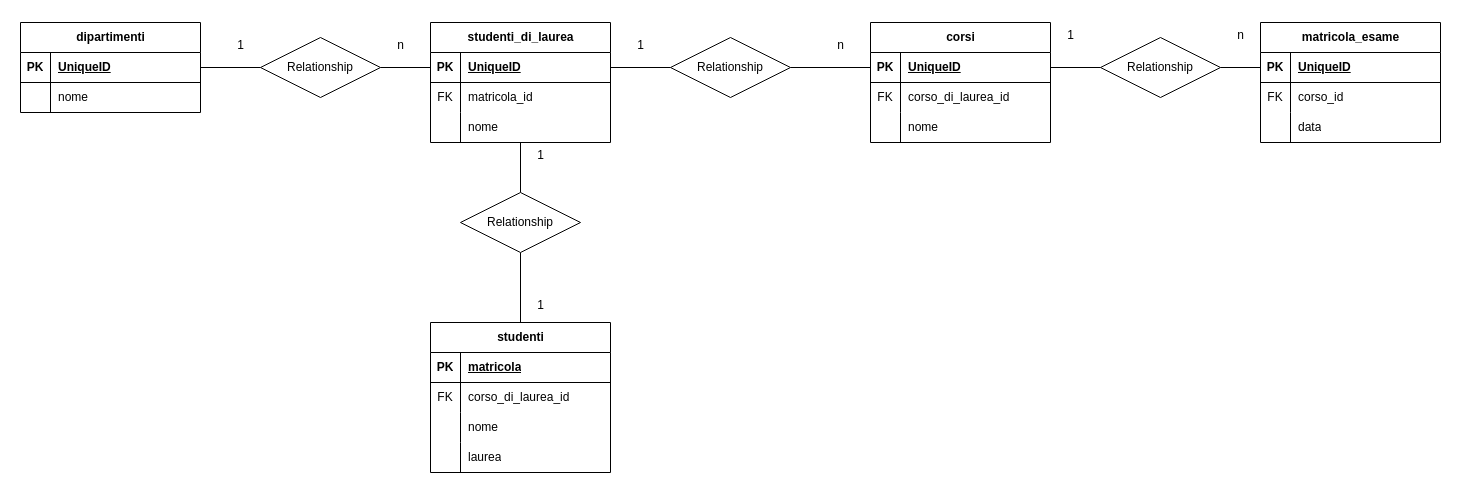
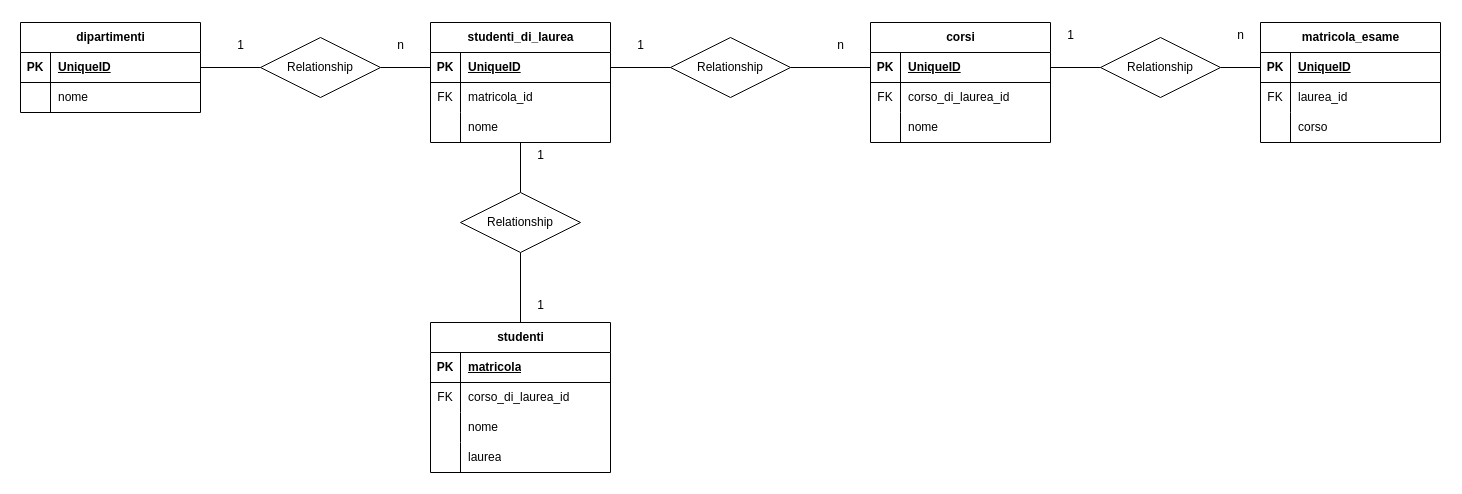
(1324, 98) -> (1326, 98)
(1312, 128) -> (1315, 128)
